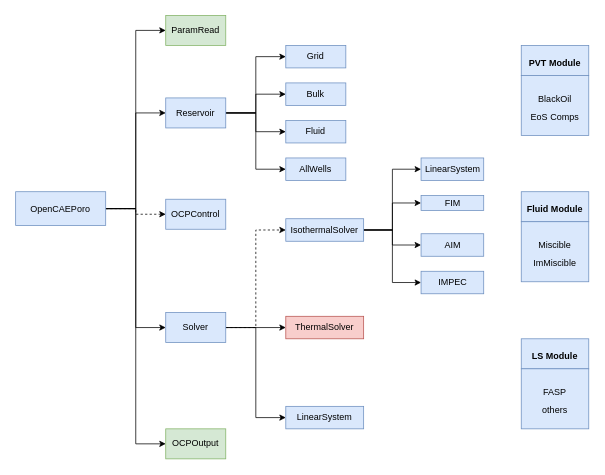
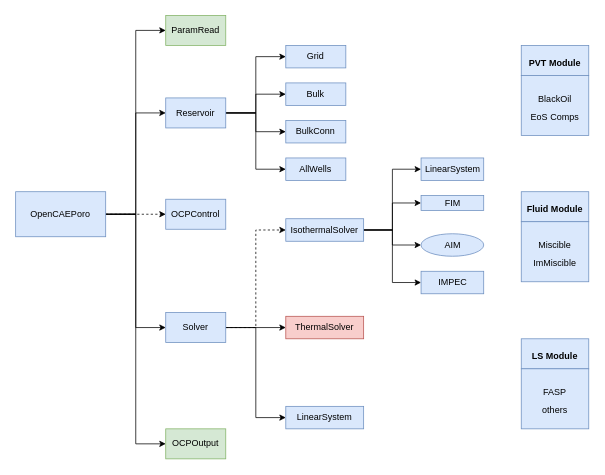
(315, 132) -> (315, 132)
(61, 209) -> (61, 214)
(452, 245) -> (452, 245)
